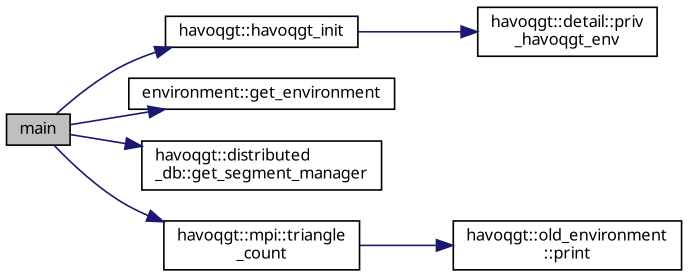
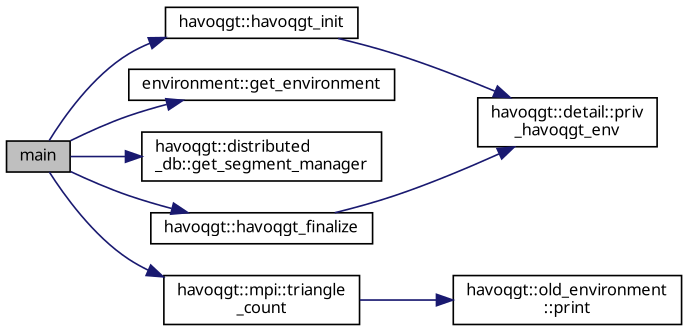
none -> (262, 228)
